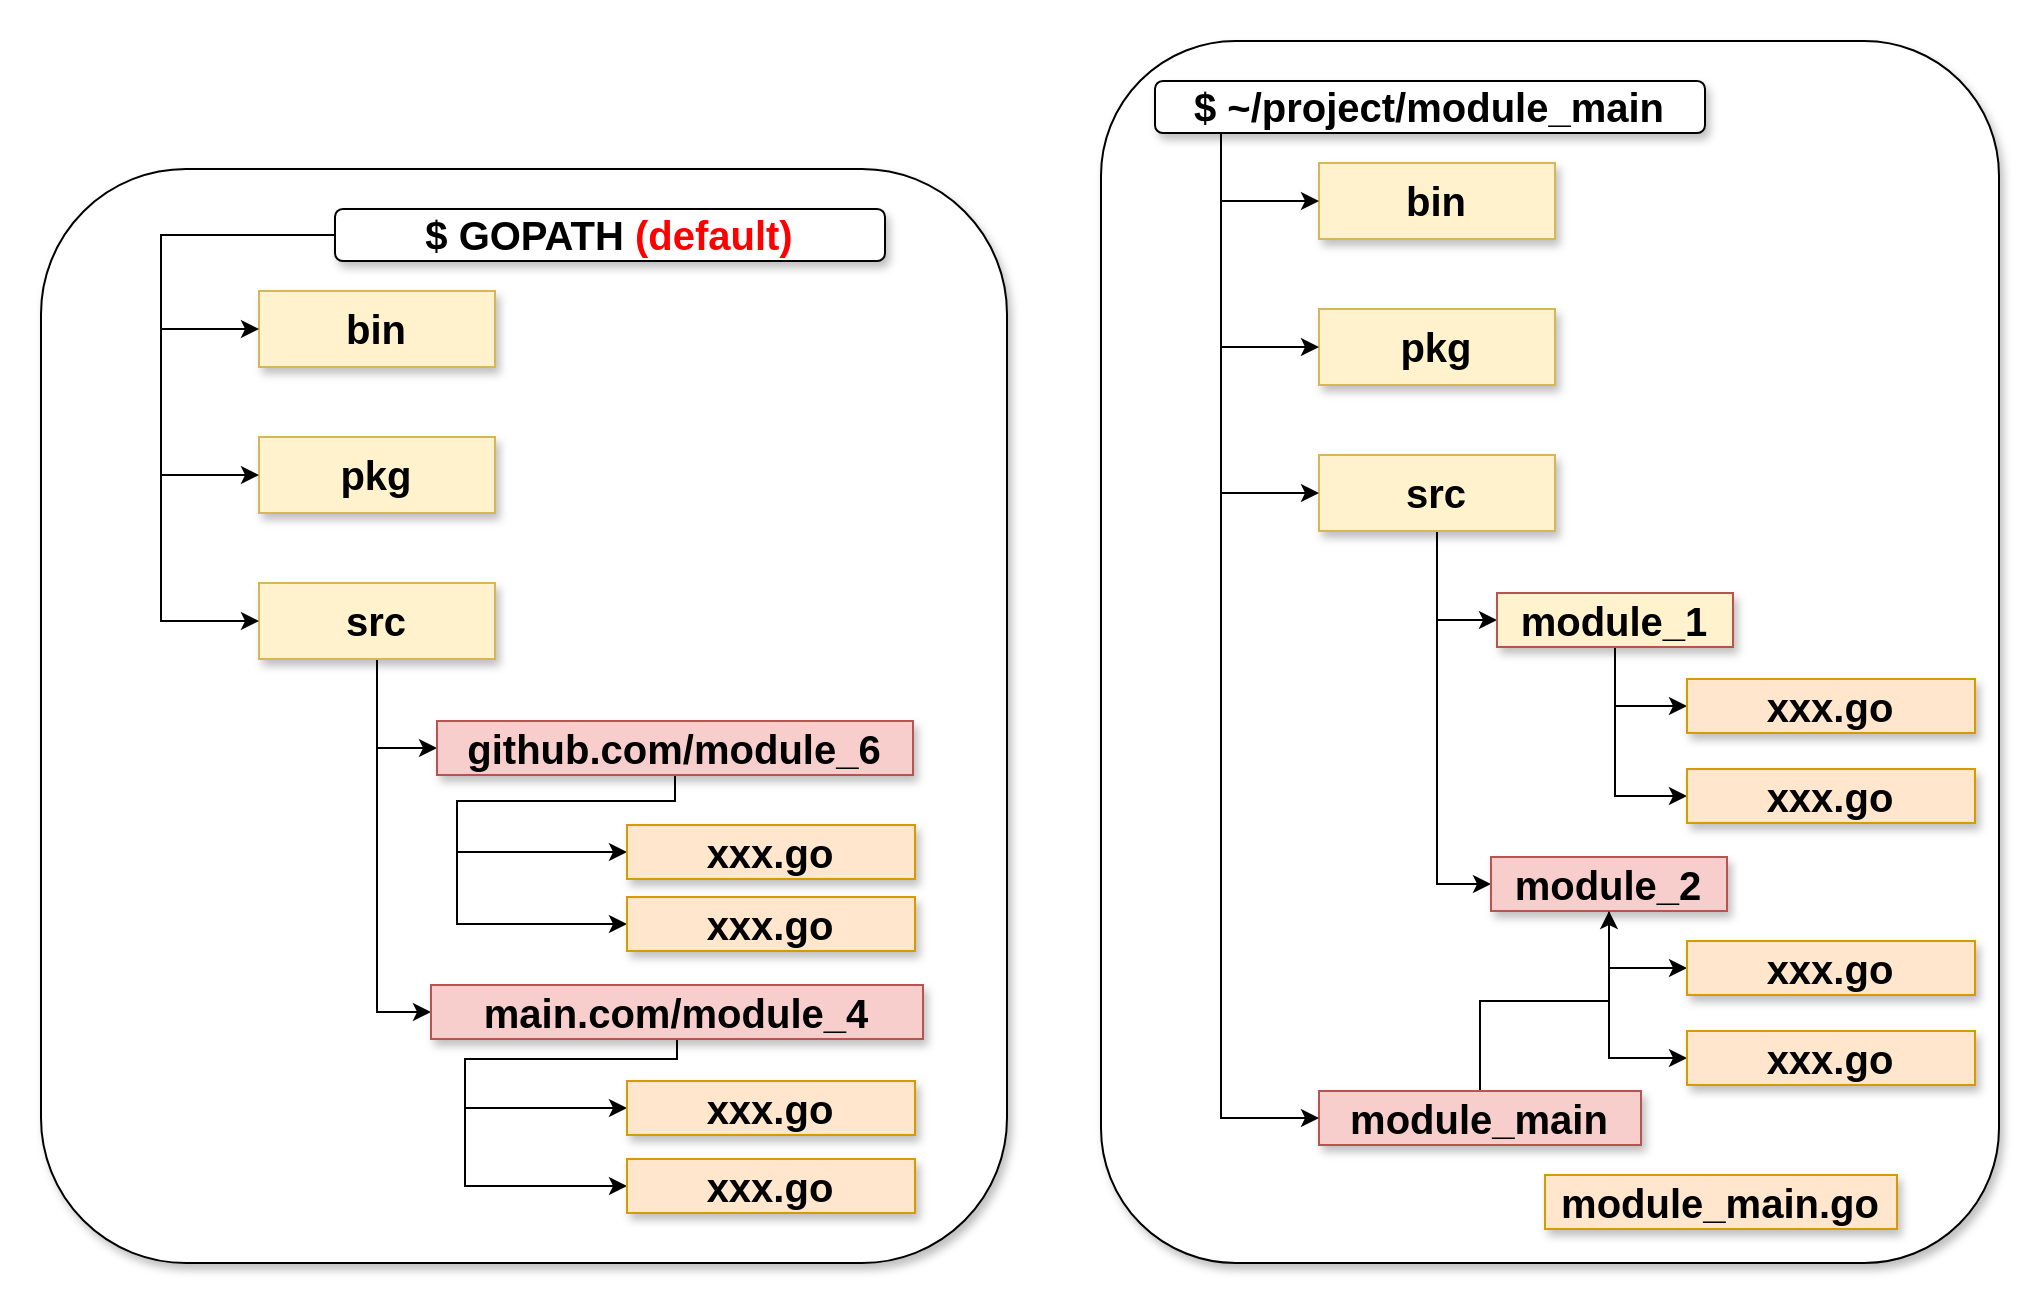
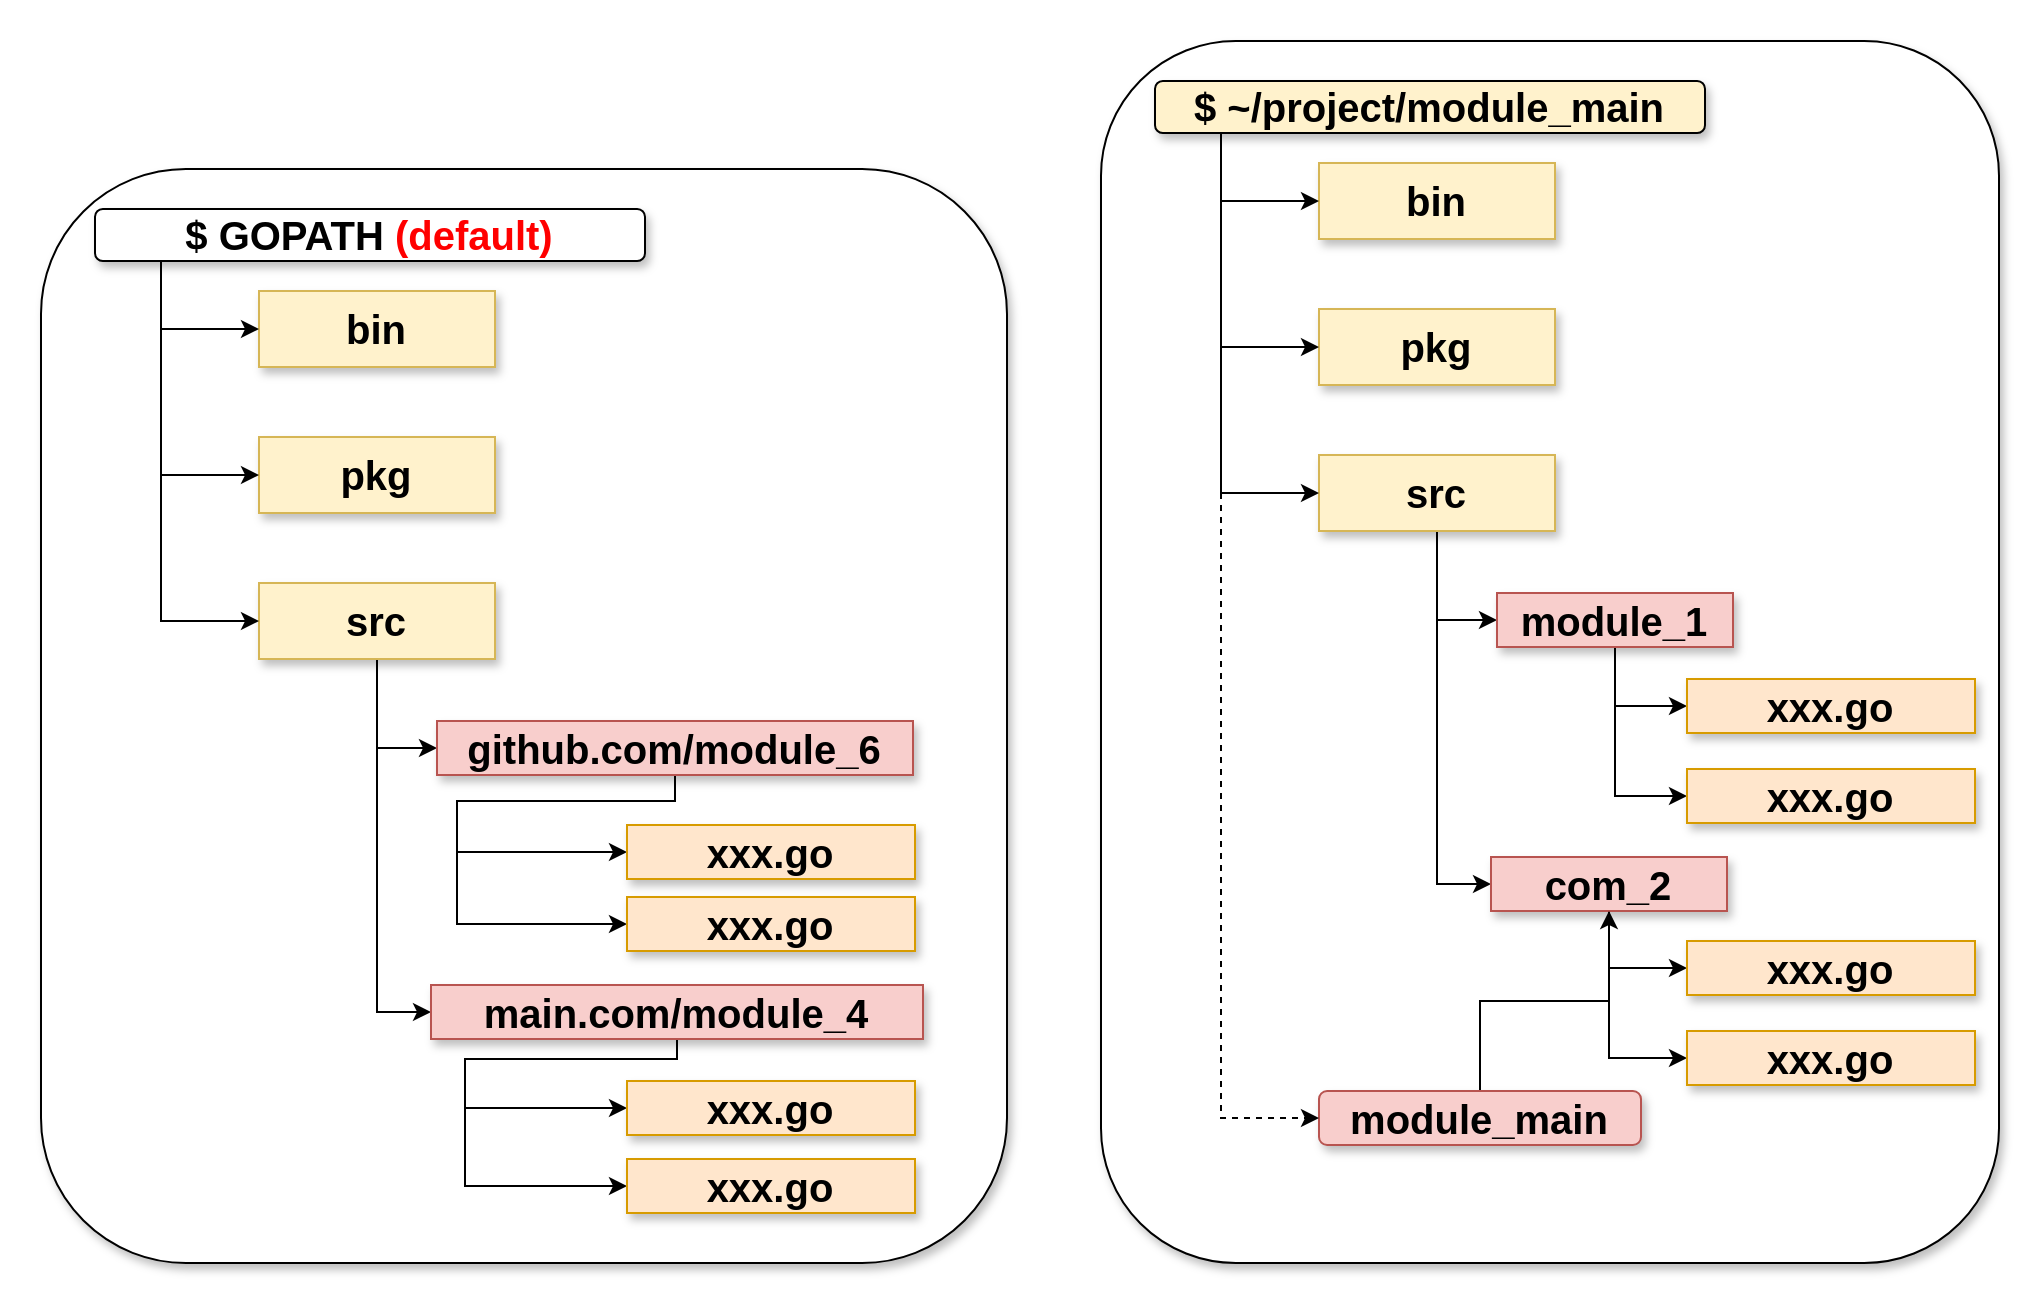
(1430, 107) -> (1430, 107)
(610, 235) -> (370, 235)
(1615, 620) -> (1615, 620)
(1221, 849) -> (1221, 849)
(1609, 885) -> (1609, 885)
(1480, 1118) -> (1480, 1118)
(1721, 1202) -> none
